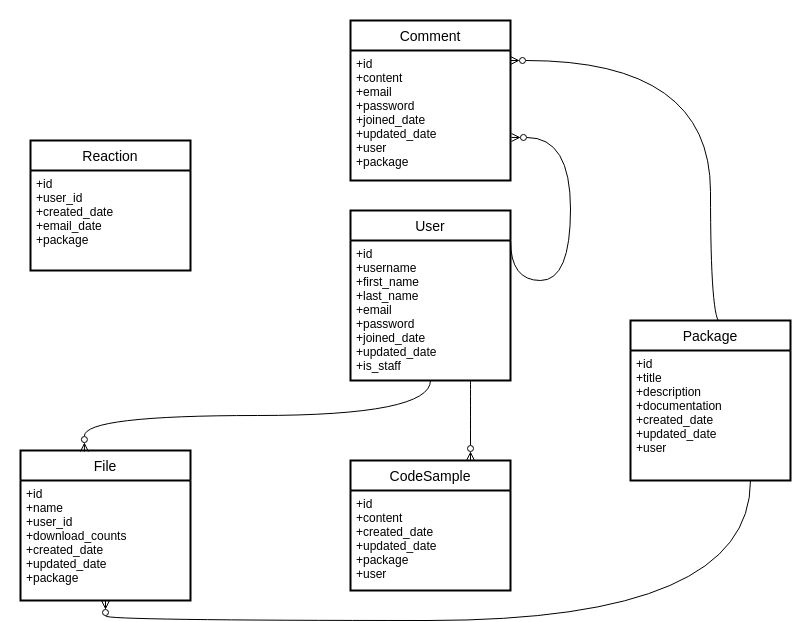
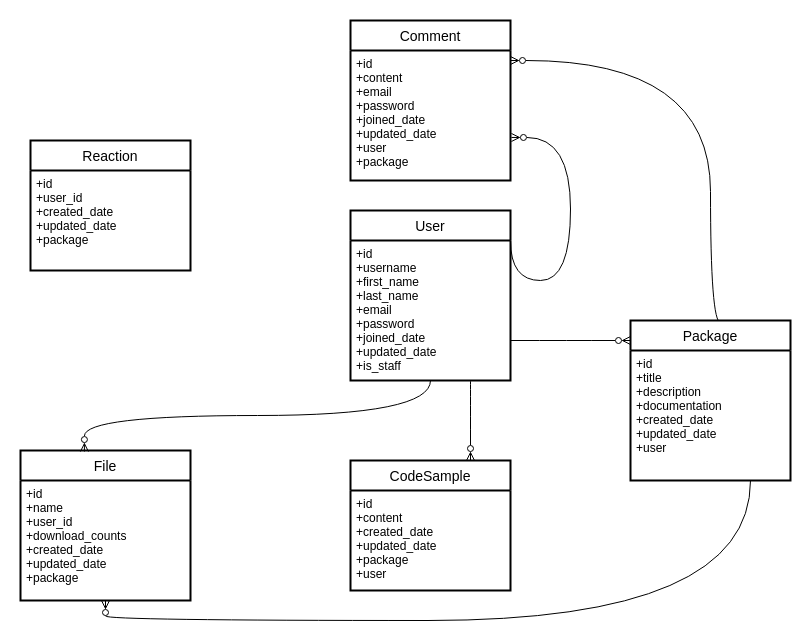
(45, 184) -> (45, 184)
none -> (563, 341)
